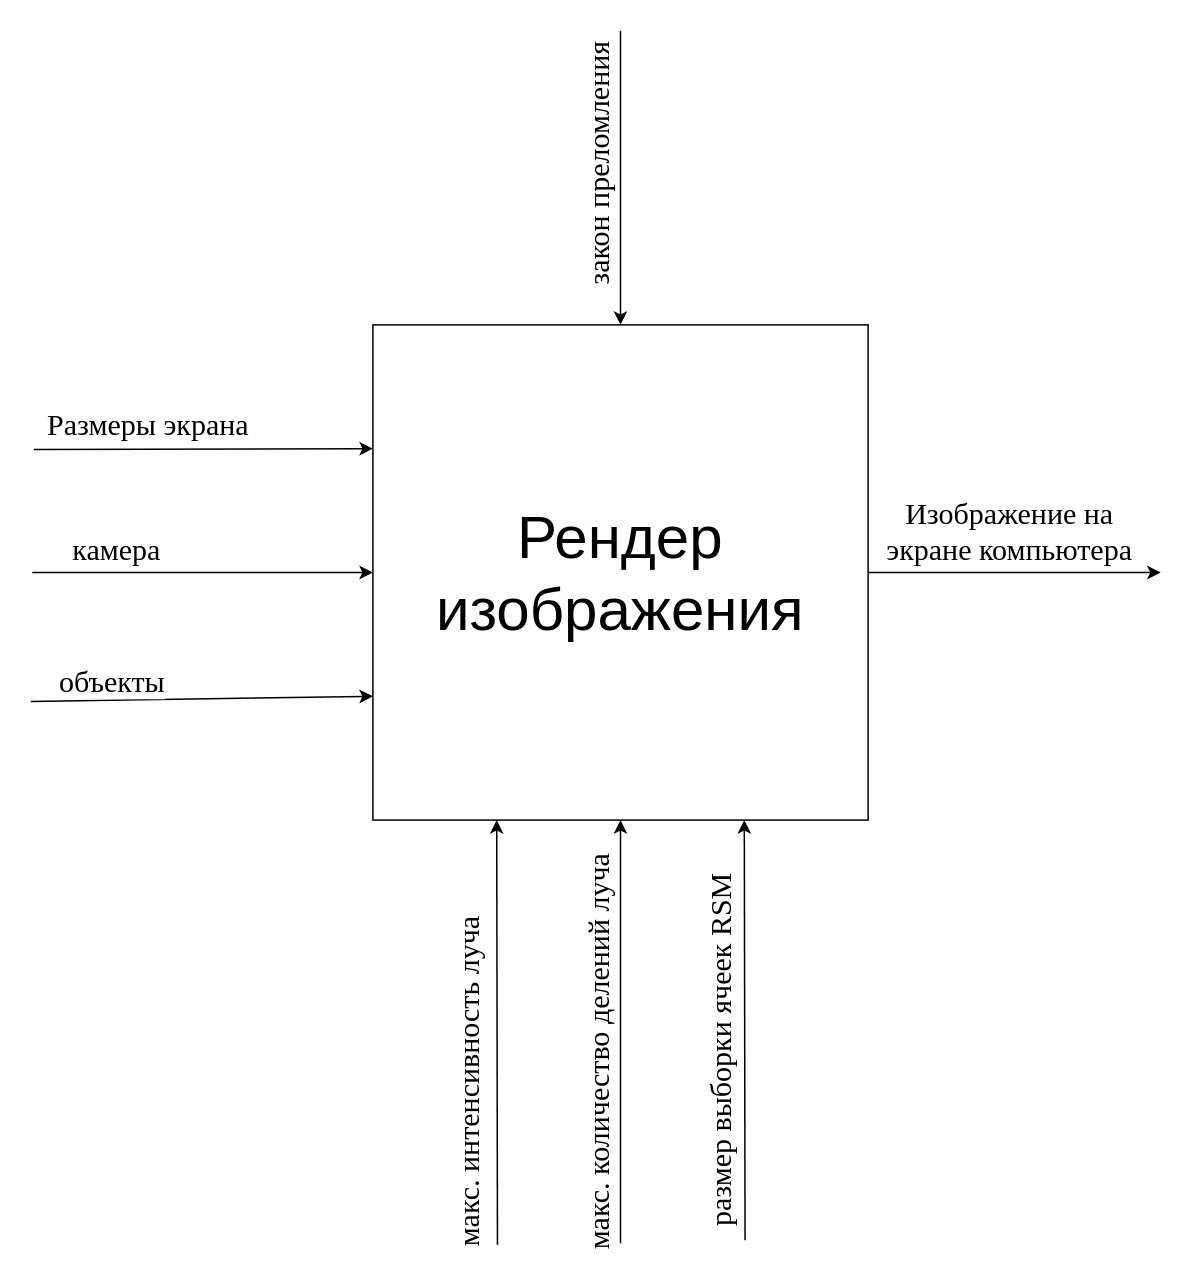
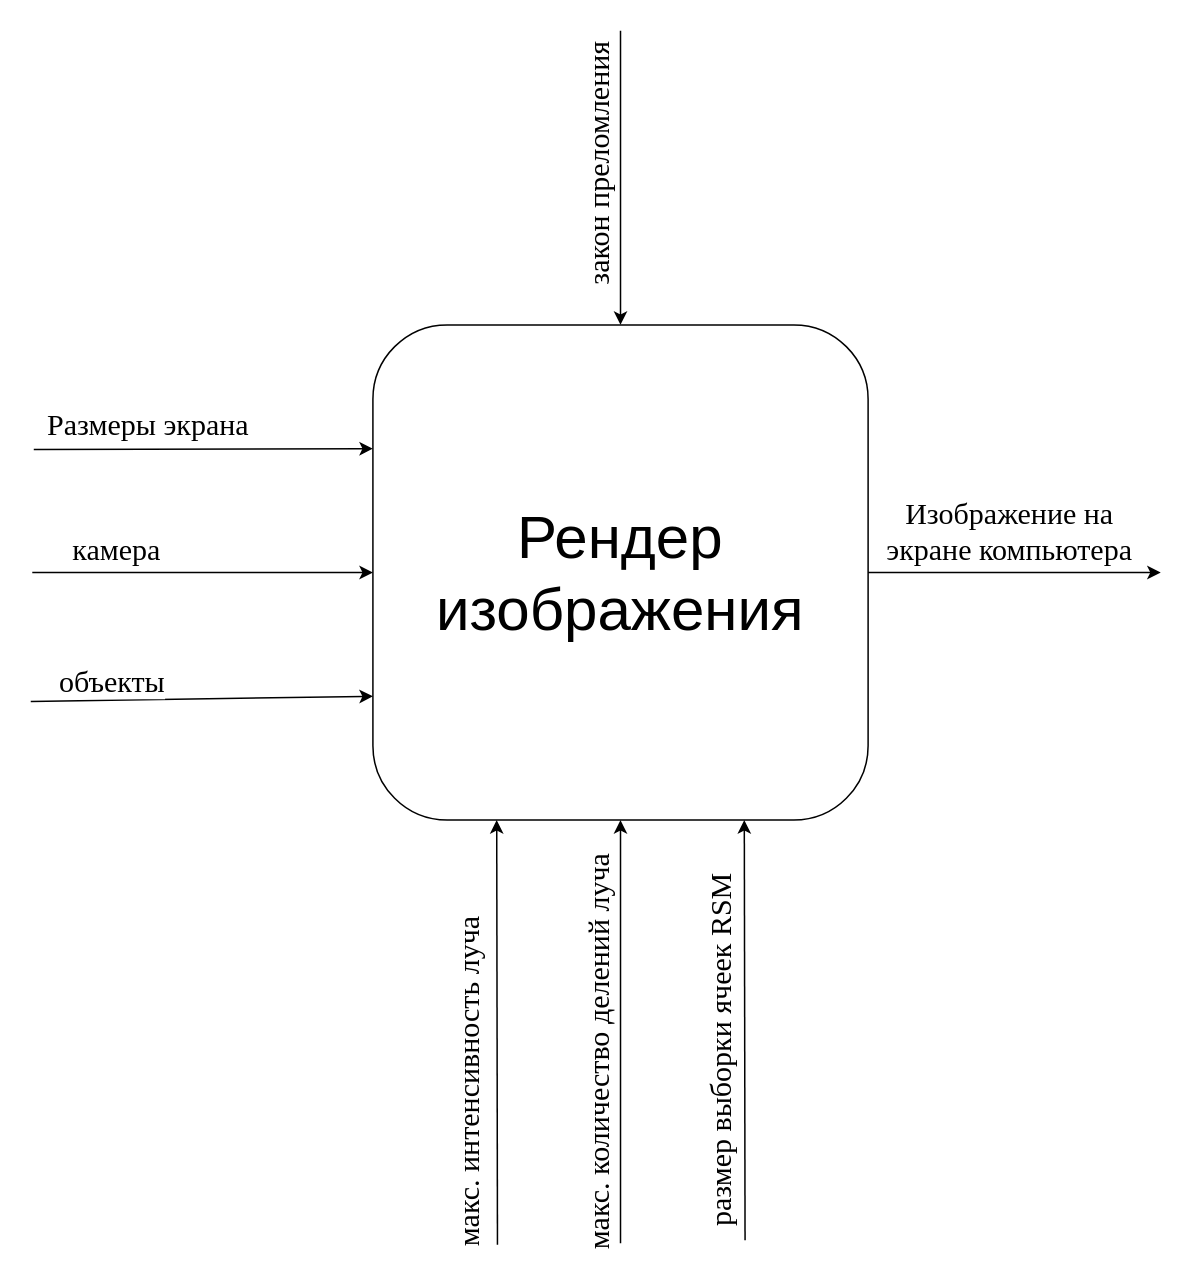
(620, 572) -> (620, 572)
